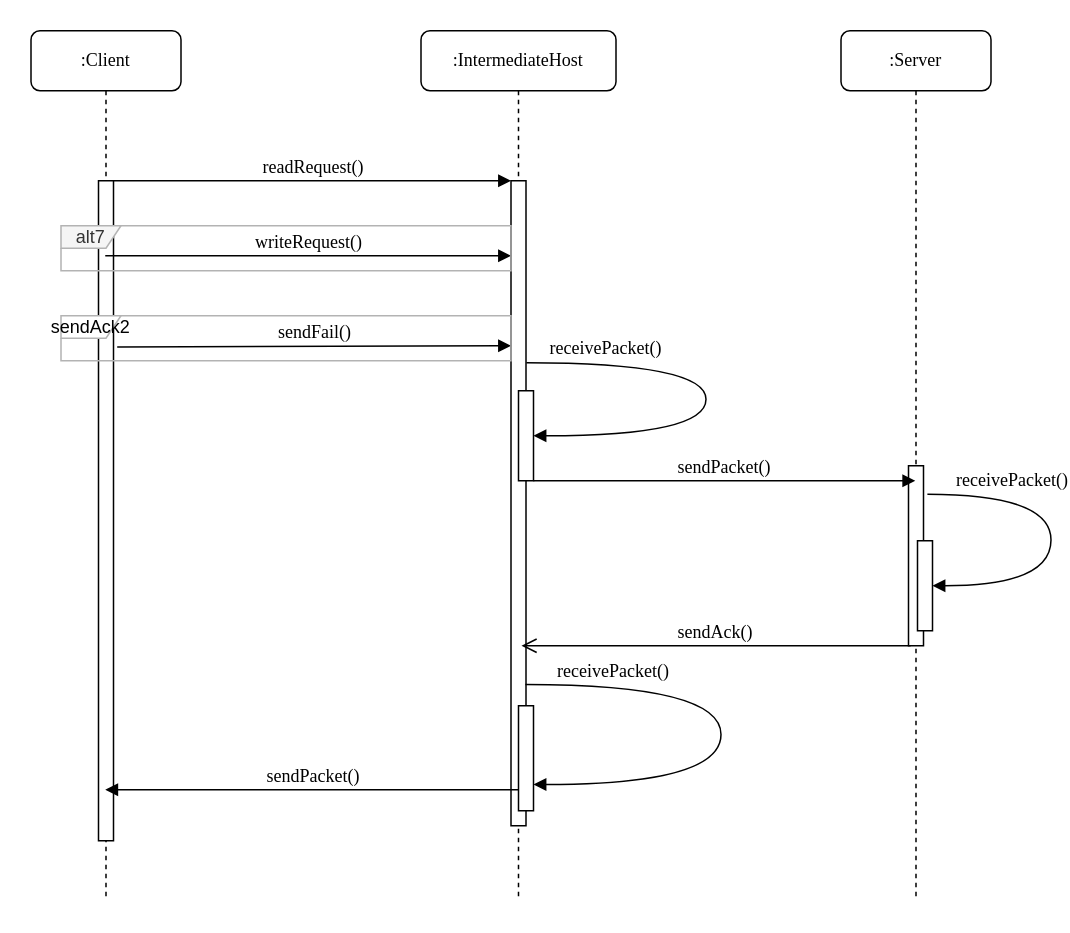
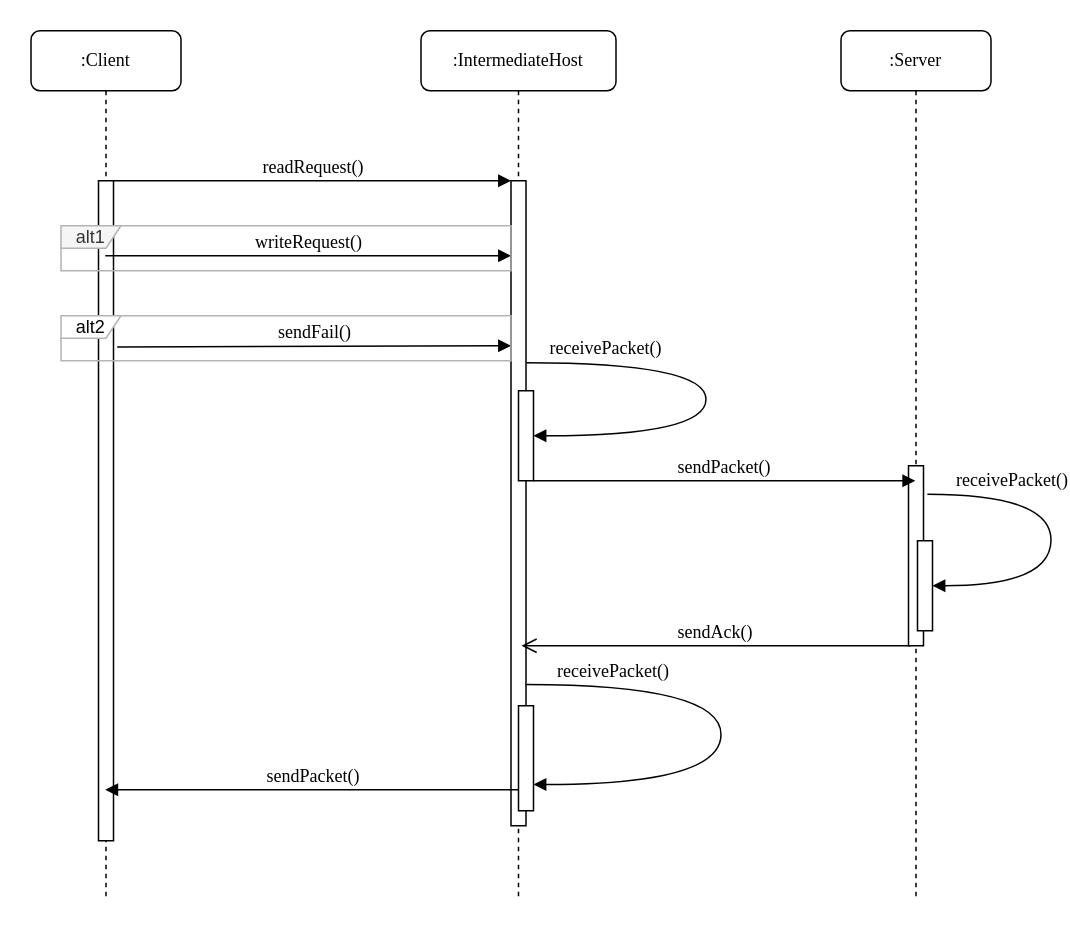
(91, 238) -> (91, 238)
(91, 328) -> (91, 328)
